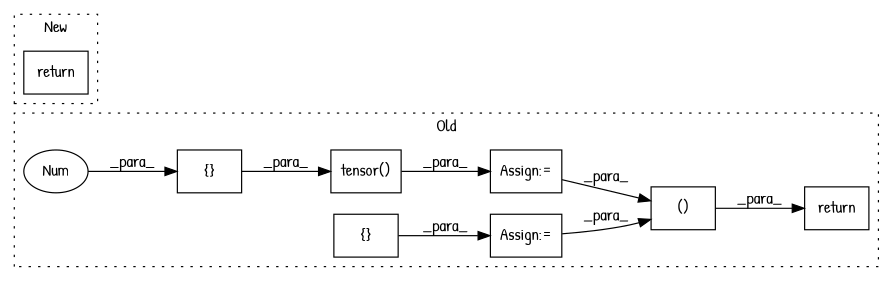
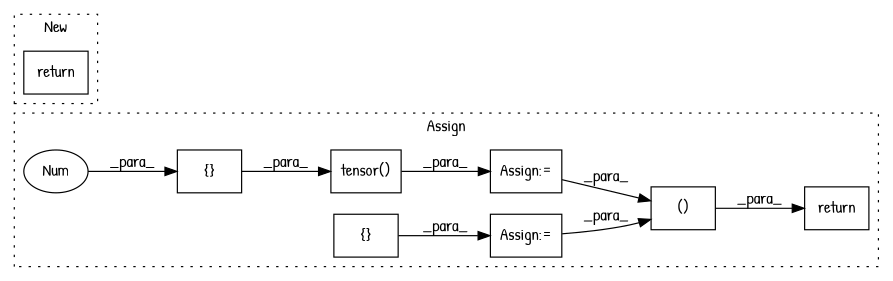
(446, 127) -> (446, 127)
